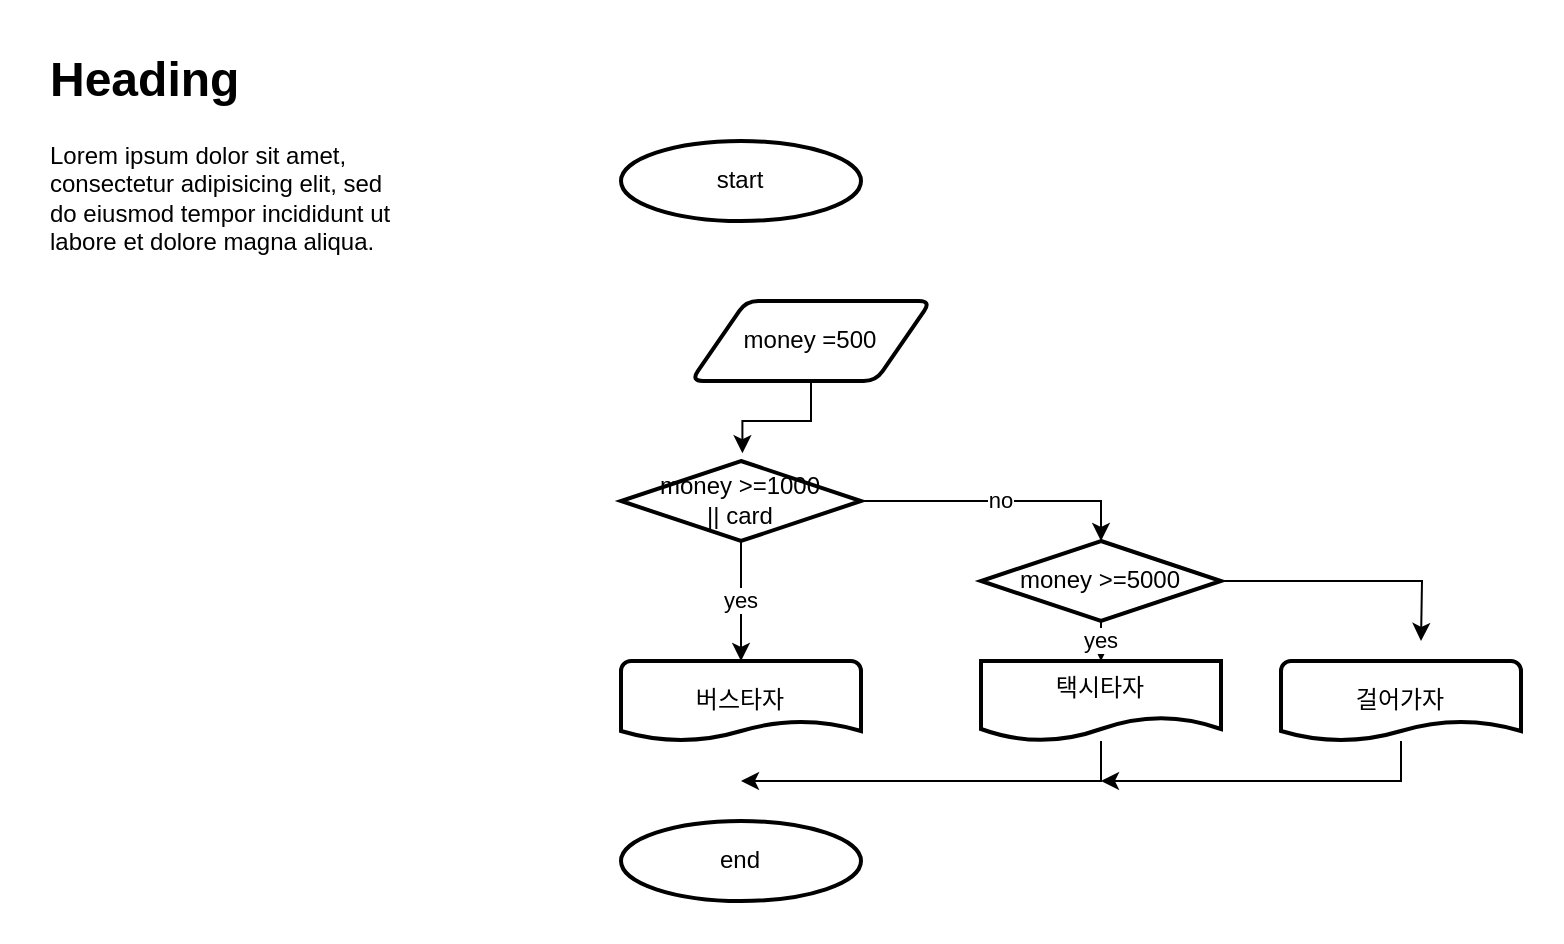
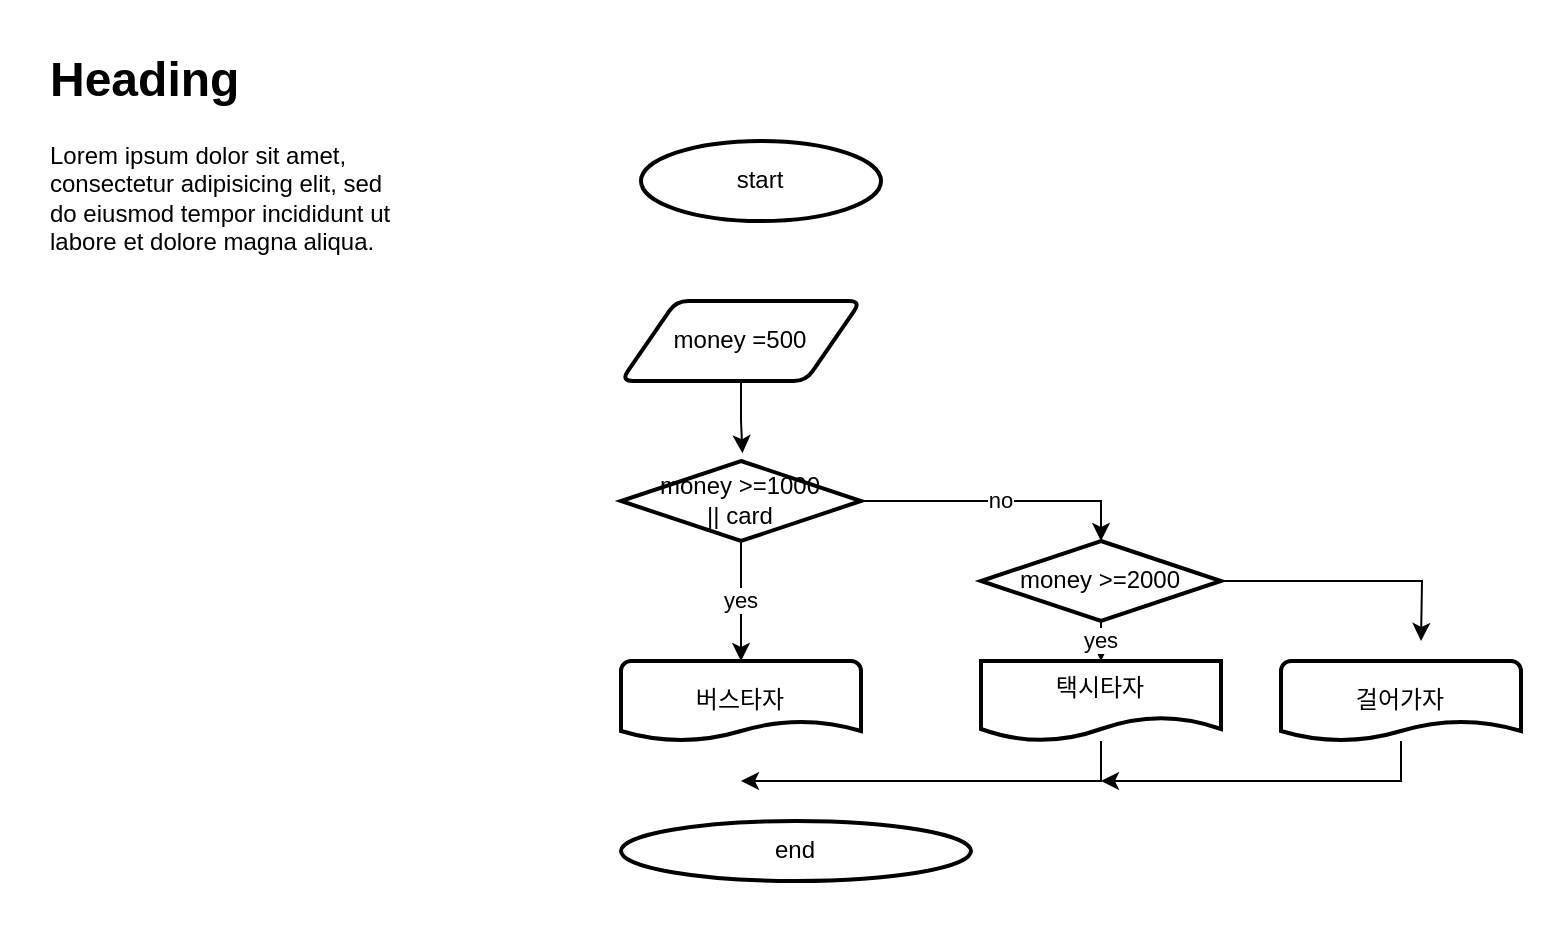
(741, 181) -> (761, 181)
(811, 341) -> (741, 341)
(1101, 581) -> (1101, 581)
(741, 861) -> (796, 851)
